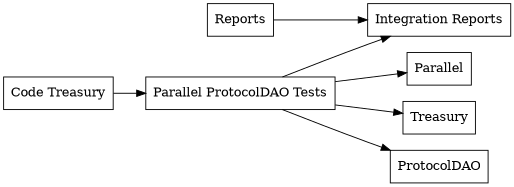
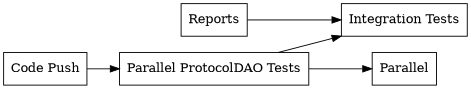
(439, 20) -> (404, 20)
(58, 93) -> (45, 69)
(439, 118) -> none
(439, 167) -> none
